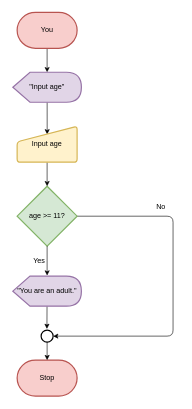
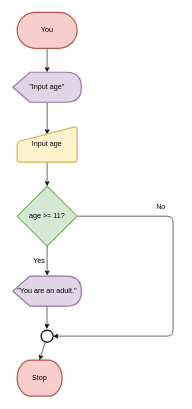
(47, 378) -> (40, 378)
